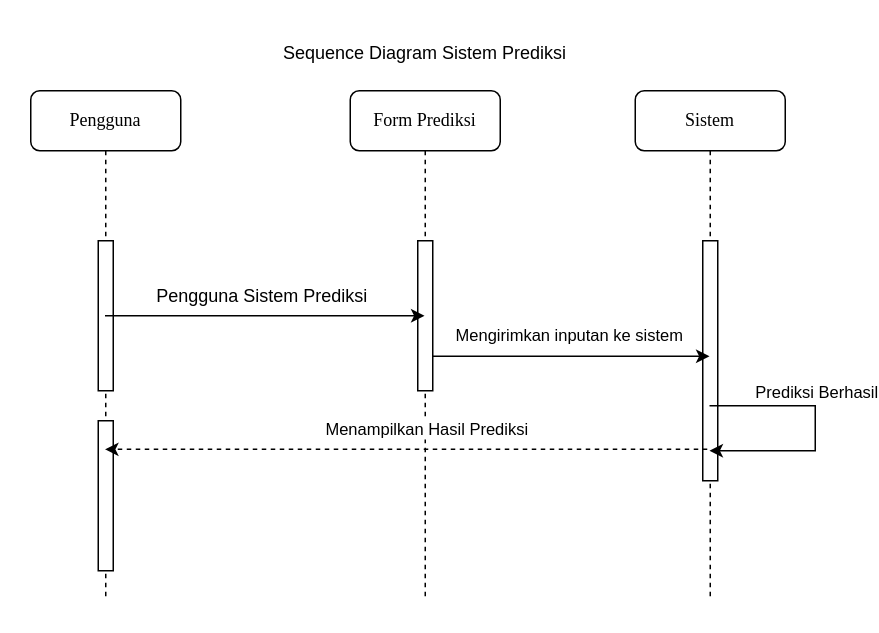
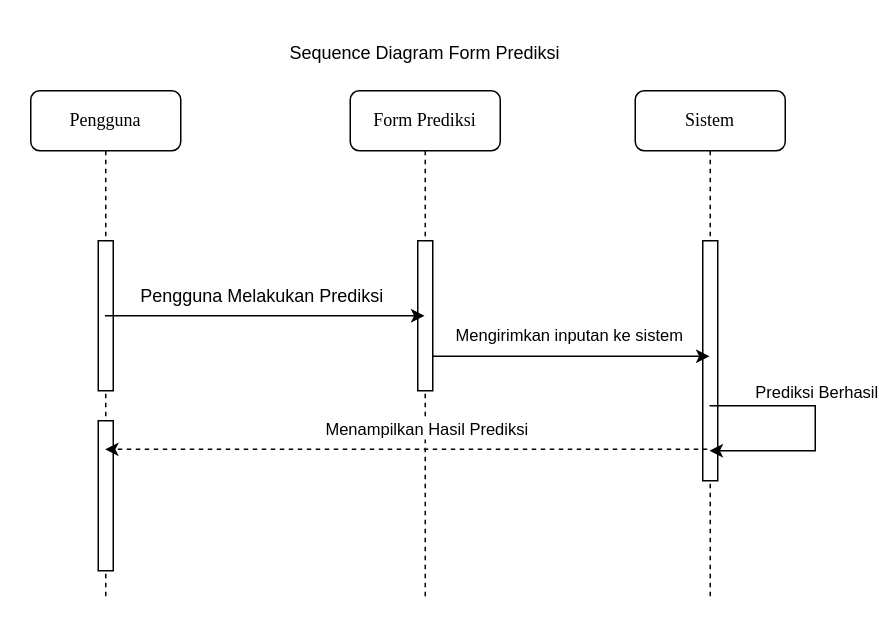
(425, 53) -> (425, 53)
(263, 296) -> (263, 296)
